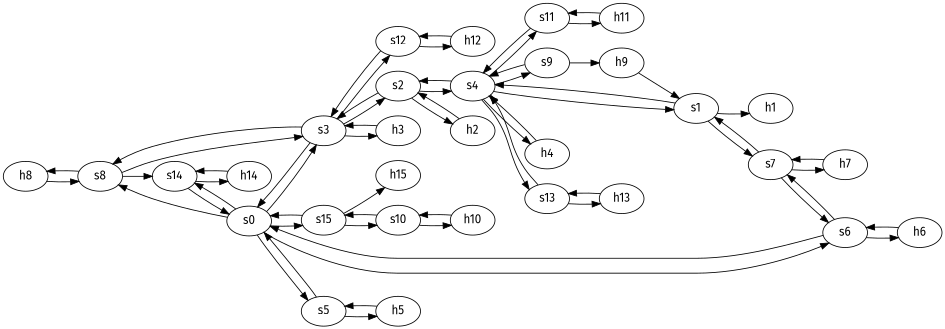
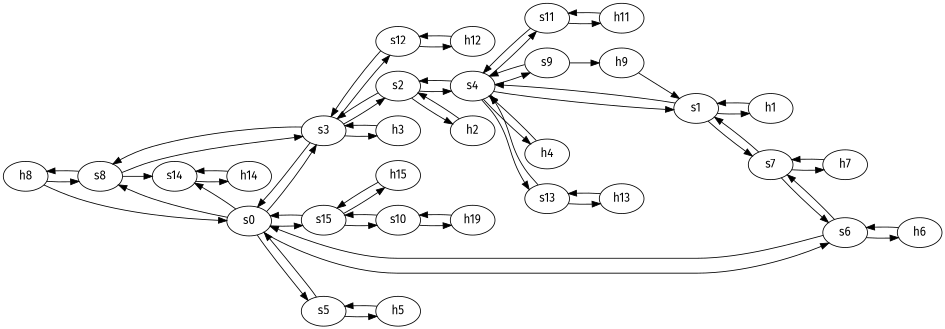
none -> (738, 103)
none -> (361, 192)
(205, 200) -> (129, 211)
(473, 220) -> (473, 220)
